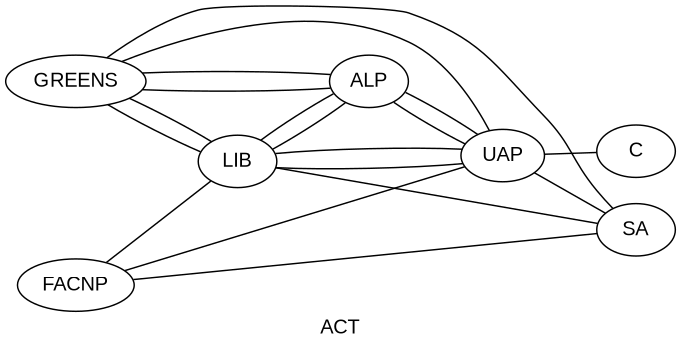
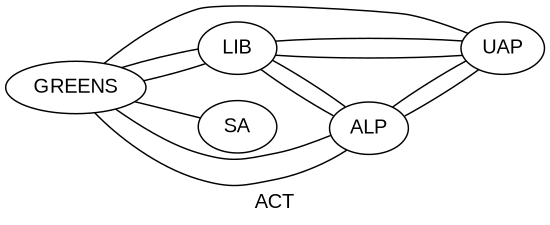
(636, 151) -> none
(570, 193) -> none
(437, 196) -> none
(76, 285) -> none
